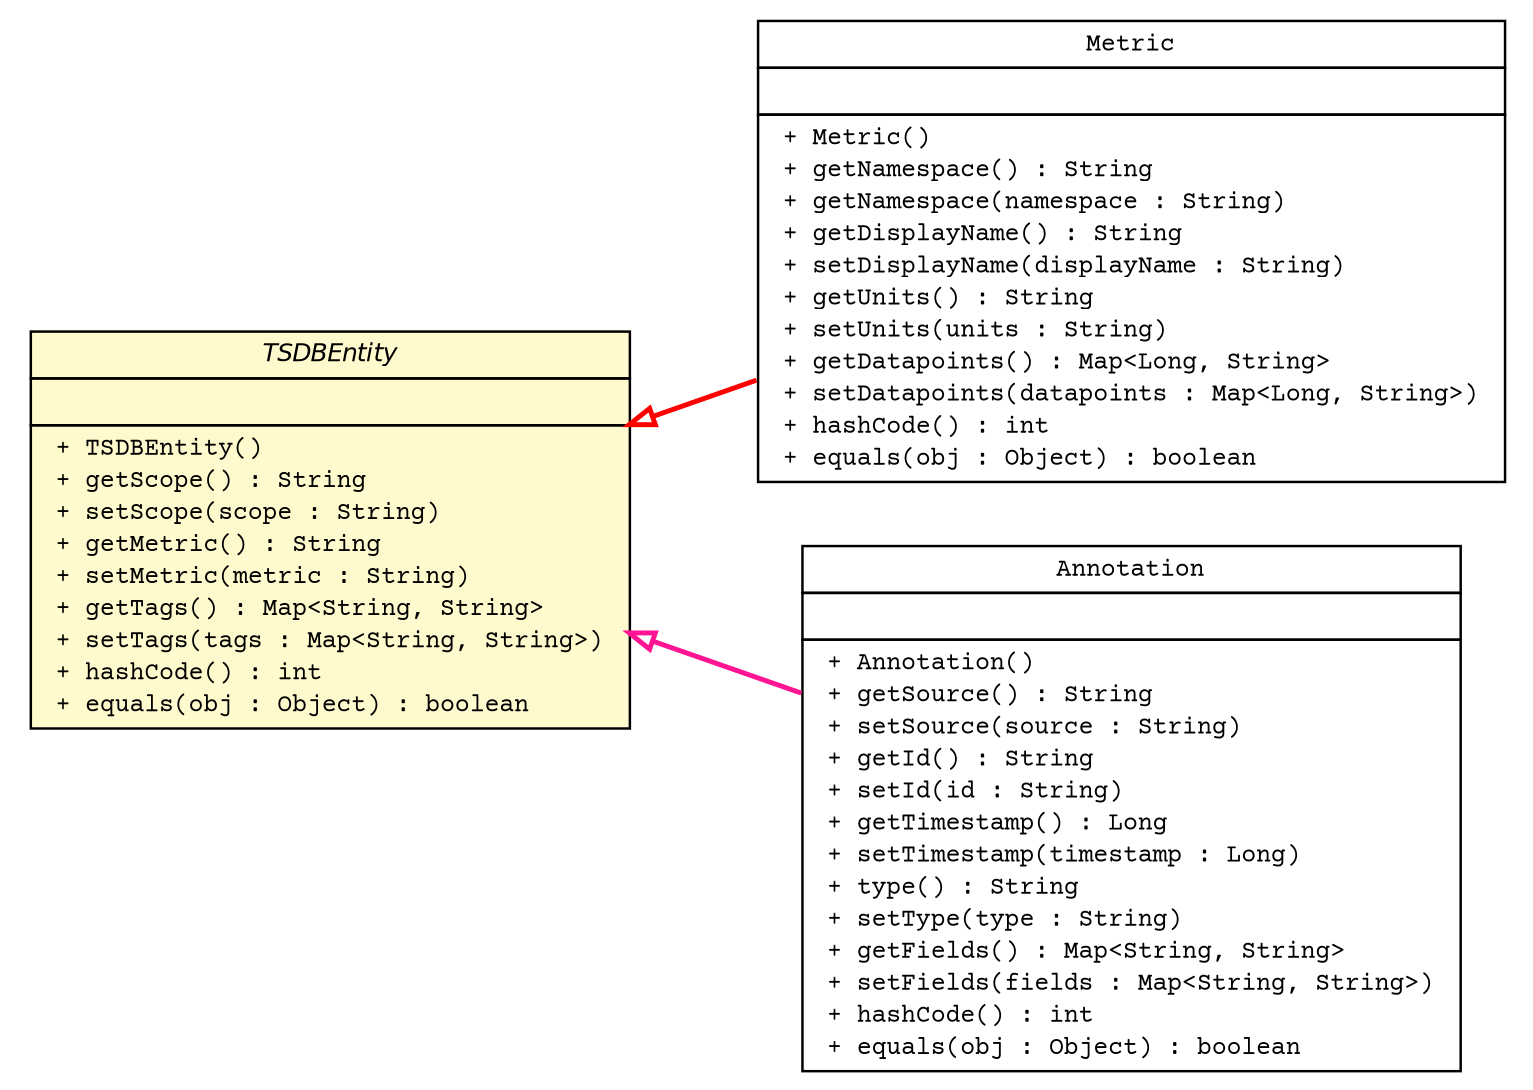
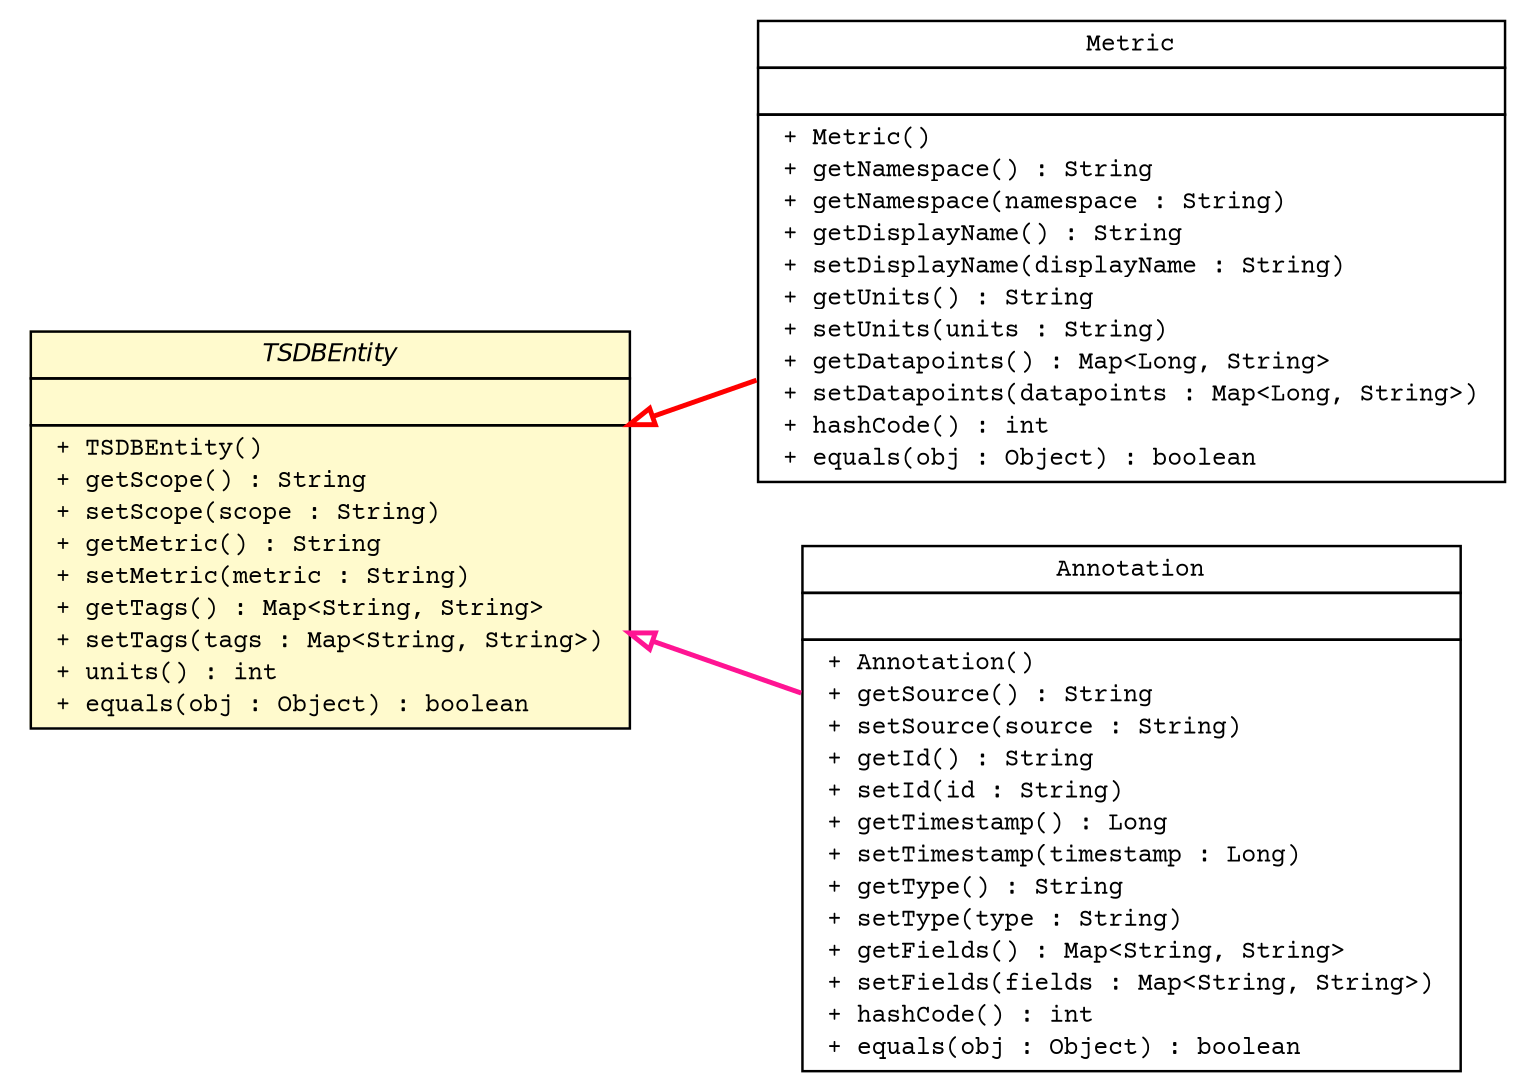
(190, 672) -> (168, 672)
(954, 886) -> (976, 886)
